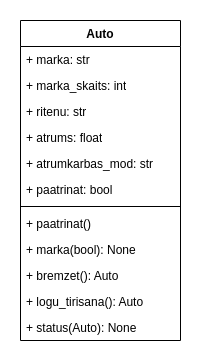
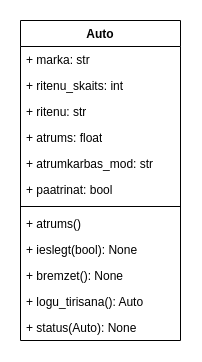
(83, 87) -> (84, 87)
(67, 225) -> (59, 225)
(84, 251) -> (88, 251)
(79, 277) -> (79, 277)
